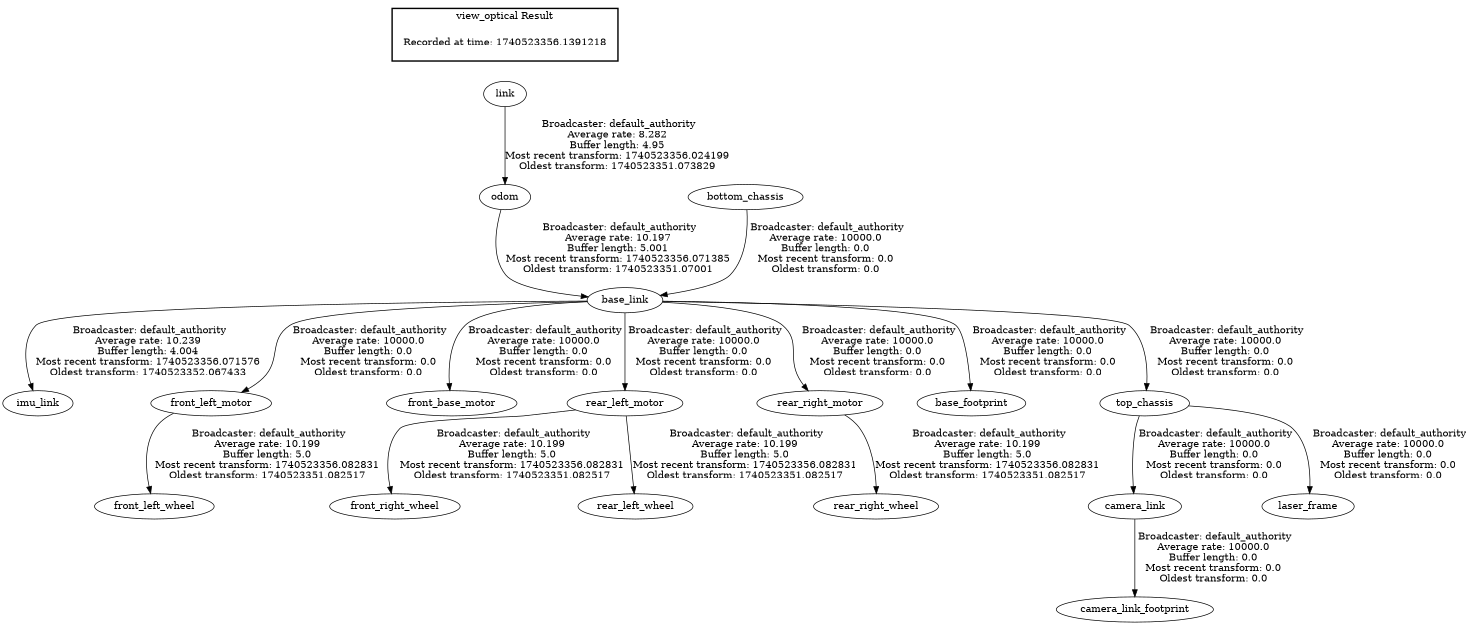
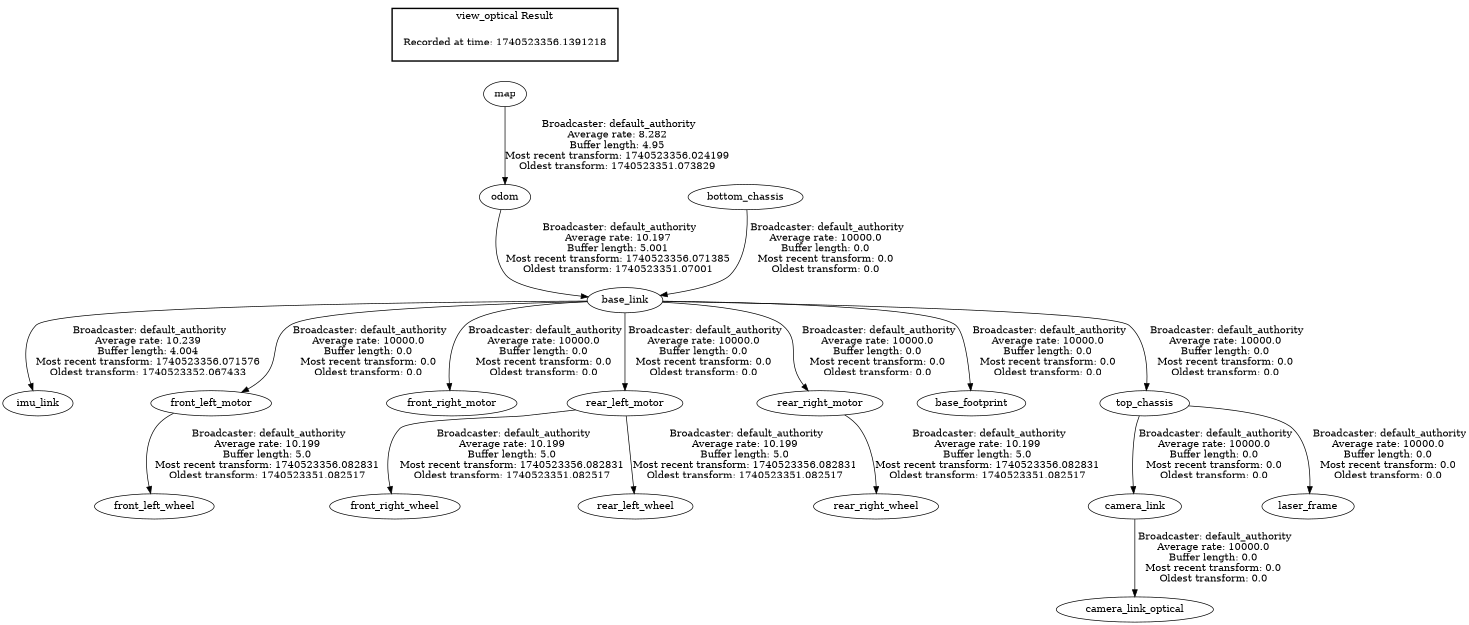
(505, 94) -> (505, 94)
(452, 403) -> (452, 403)
(1135, 610) -> (1135, 610)
